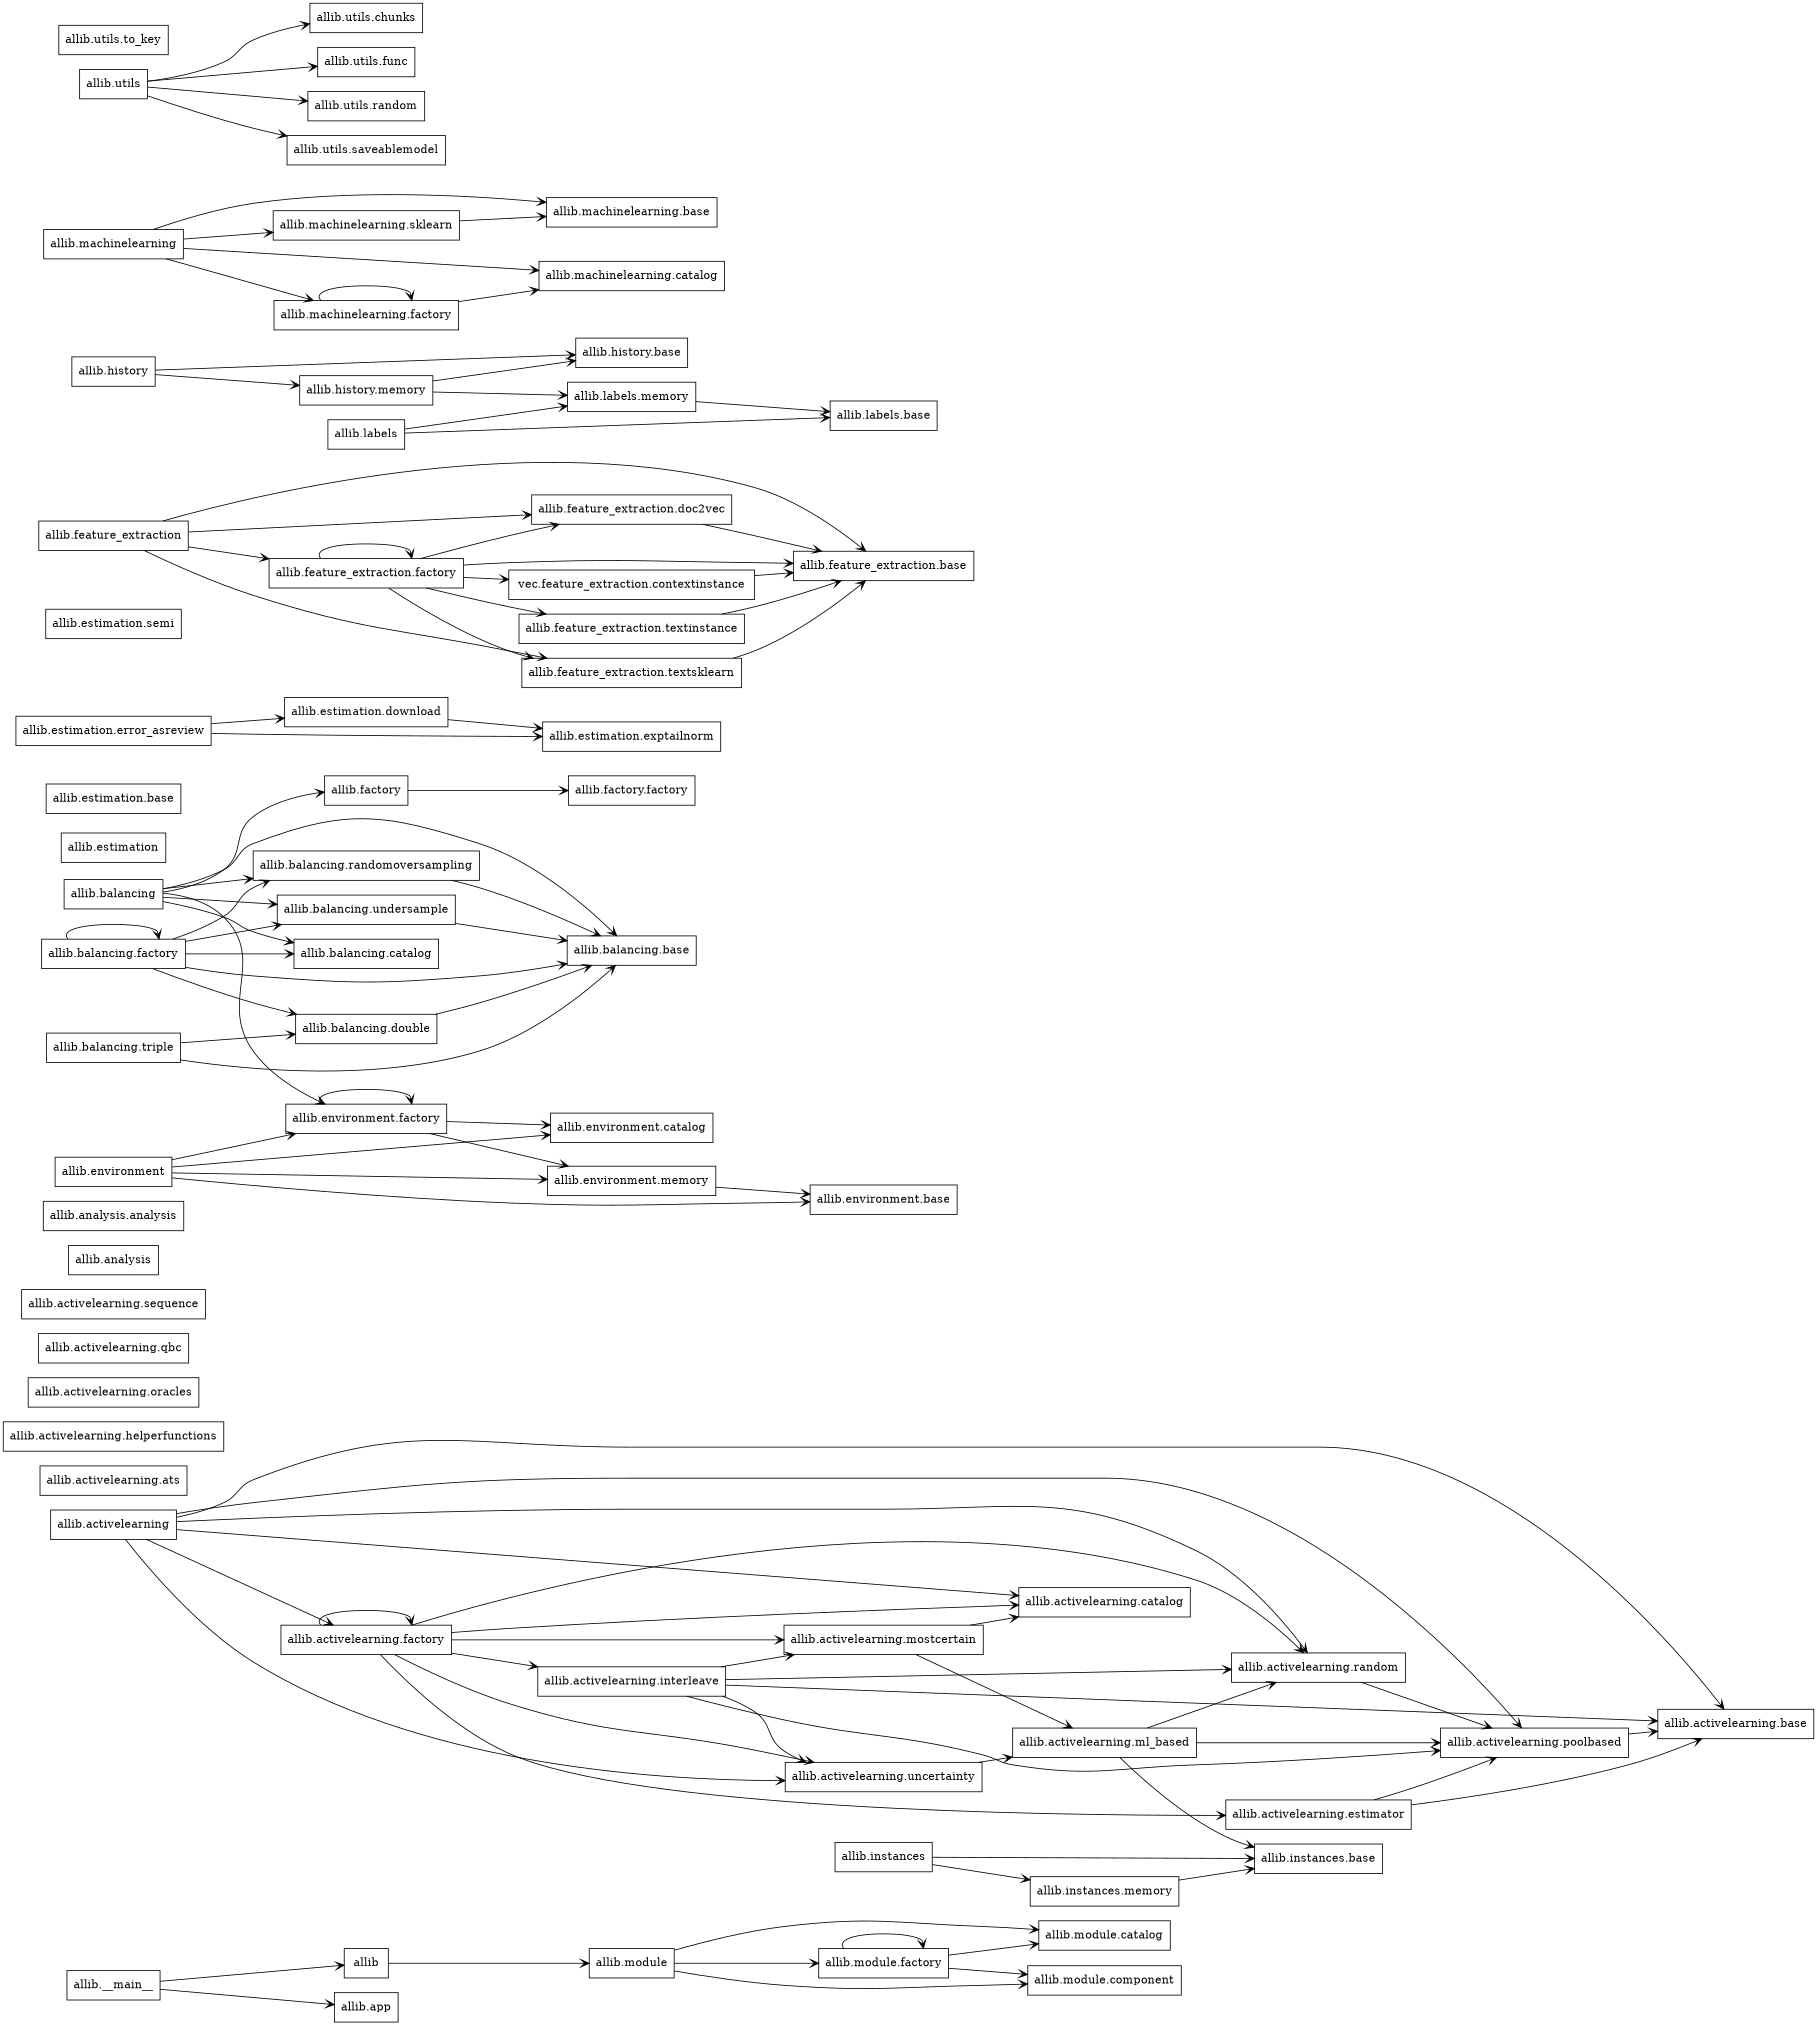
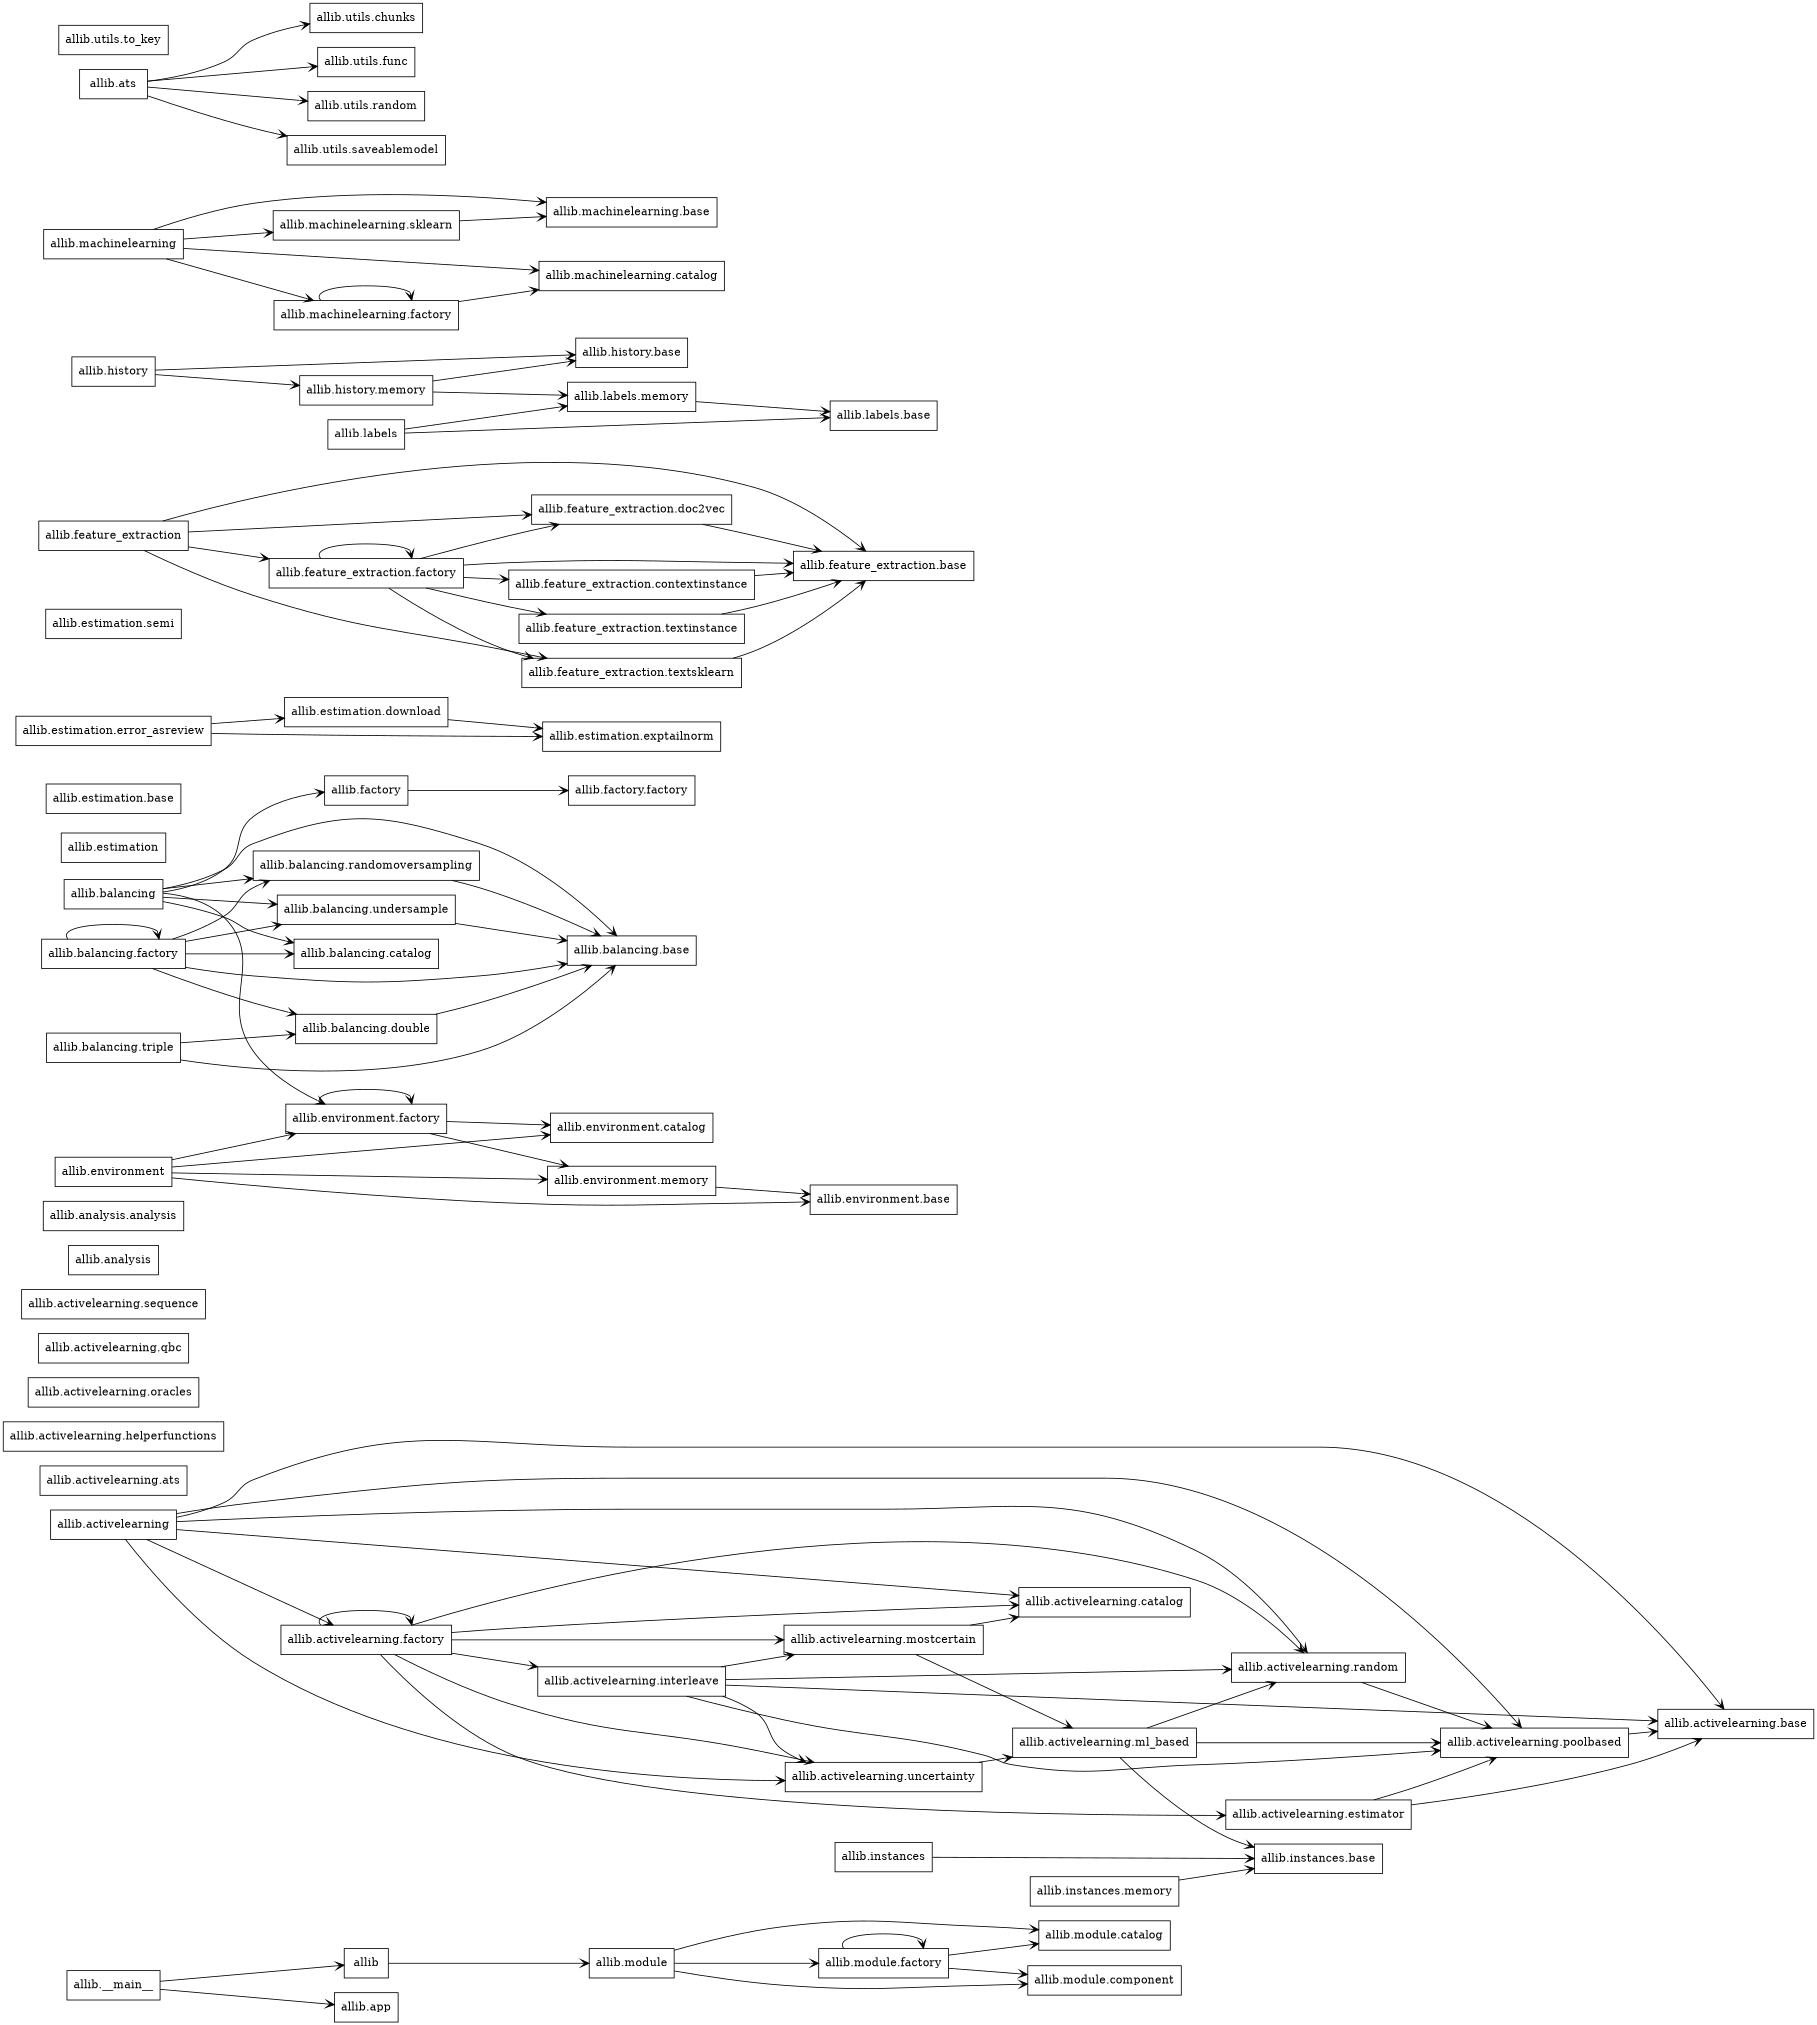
(114, 84) -> (114, 84)
(632, 585) -> (632, 585)
(977, 1872) -> none
